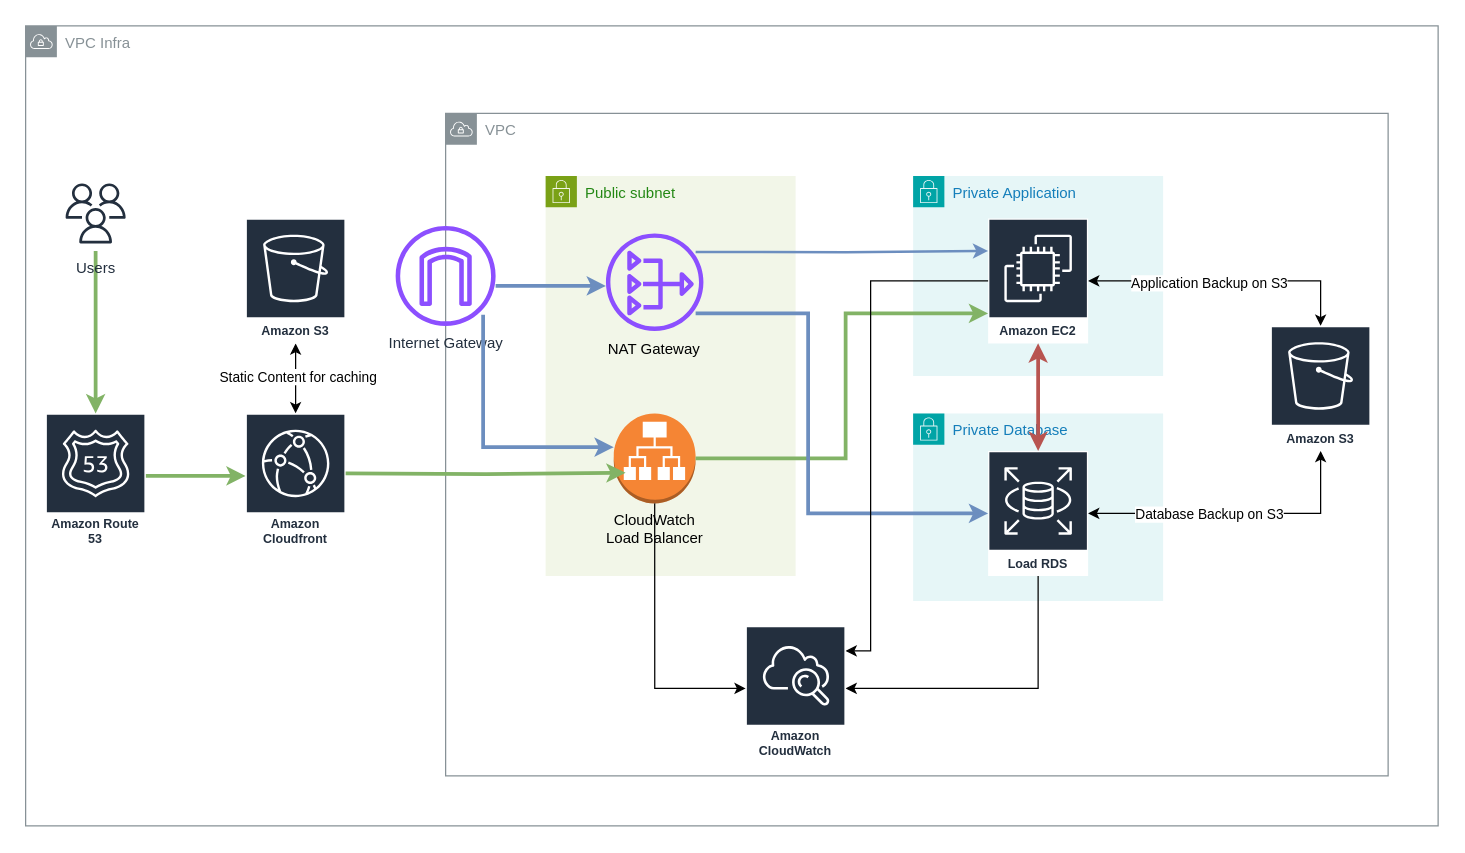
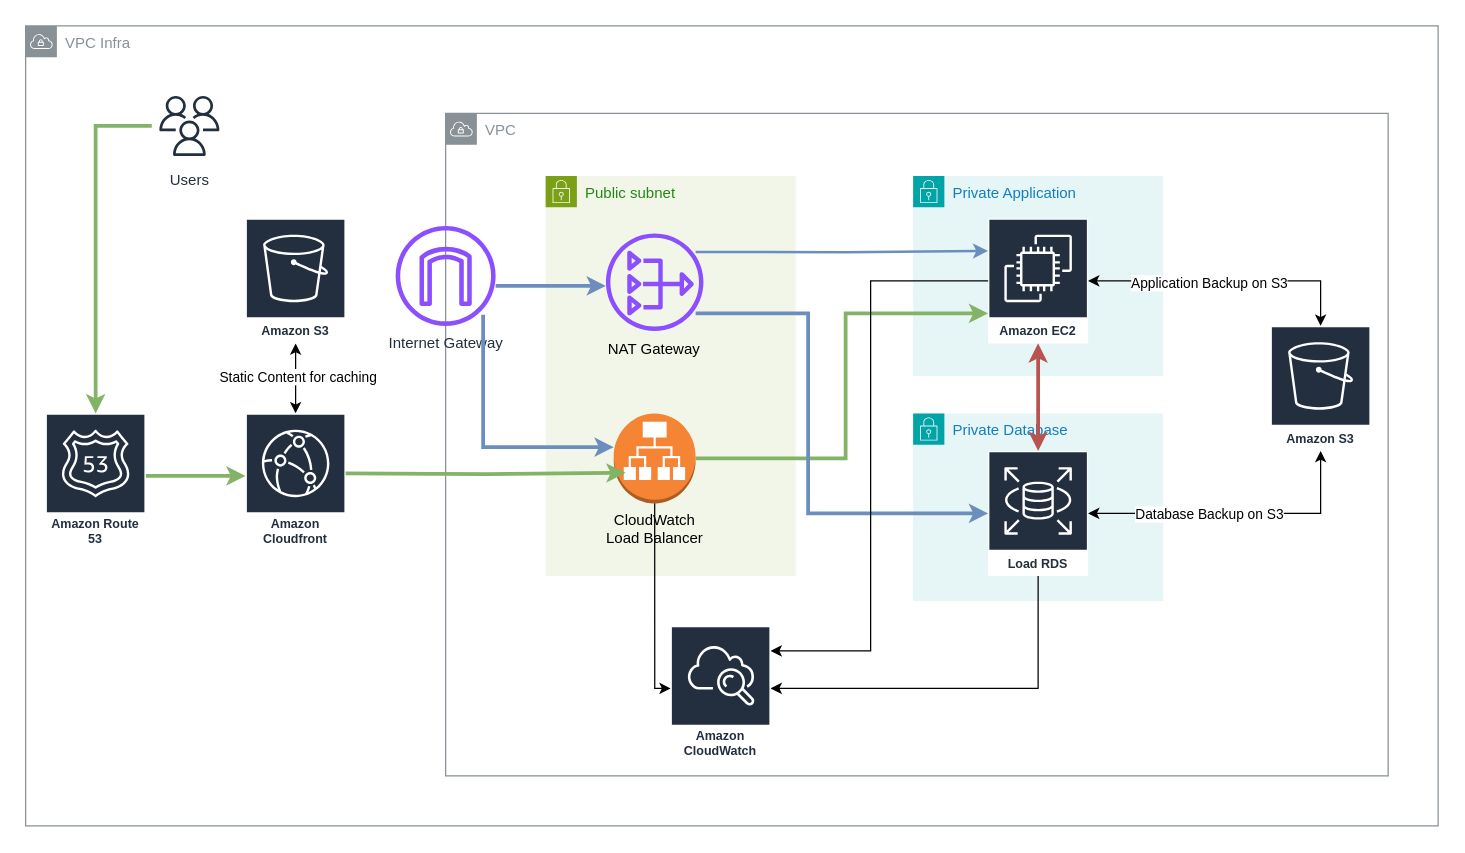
(96, 213) -> (189, 126)
(796, 694) -> (721, 694)
